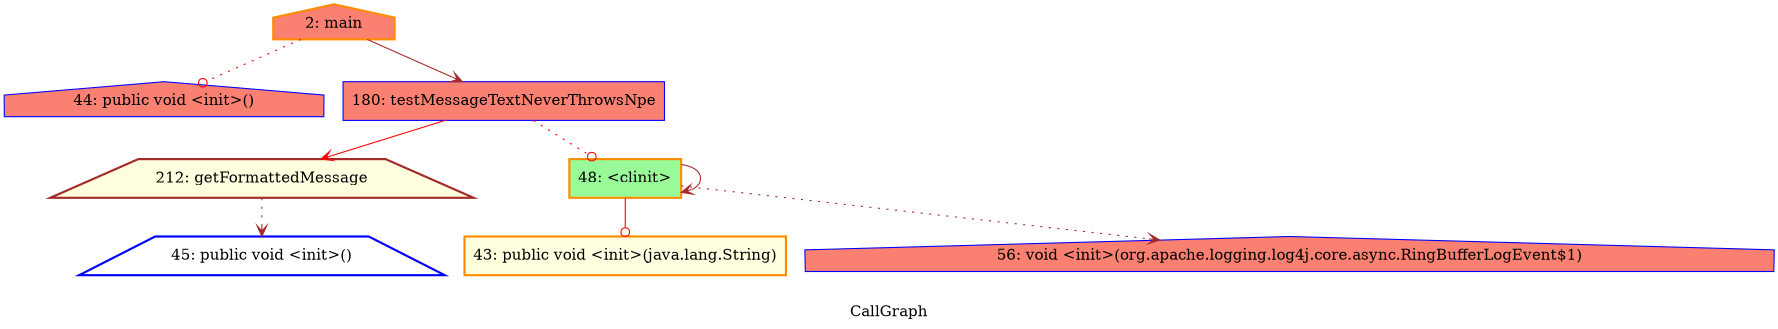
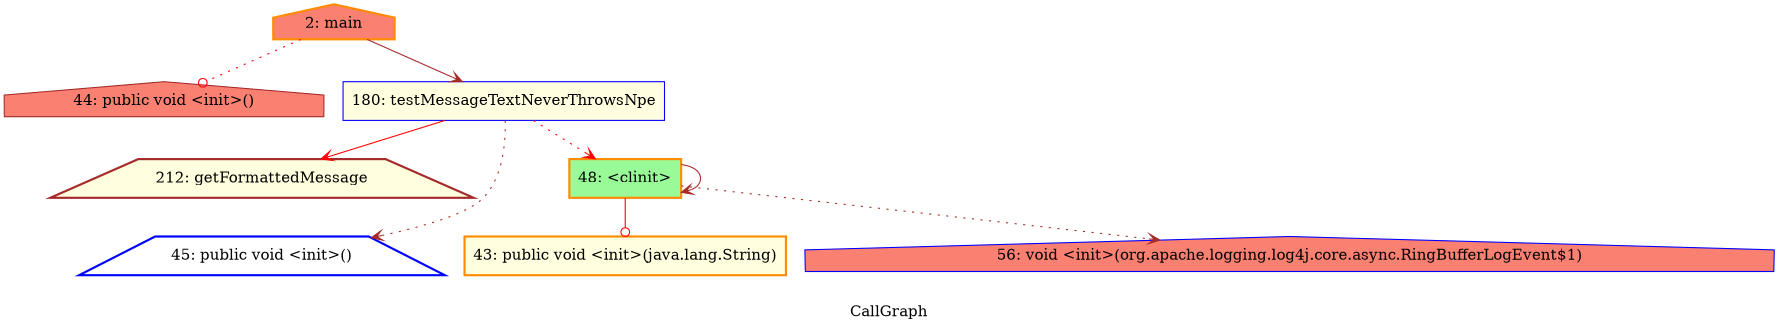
(164, 101) -> (164, 101)
(504, 101) -> (504, 101)
(560, 137) -> (560, 137)
(262, 212) -> (473, 206)
